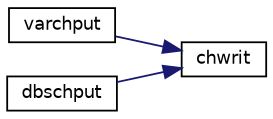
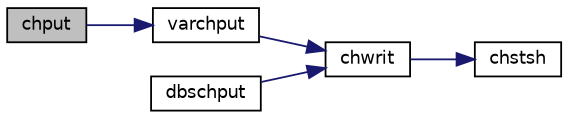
none -> (47, 25)
none -> (518, 59)
